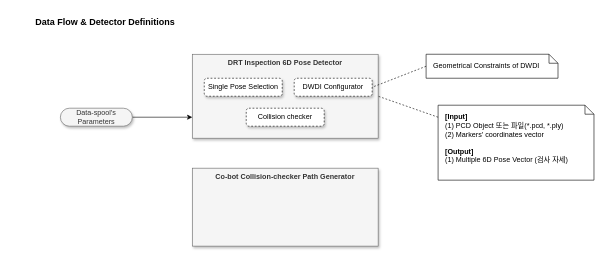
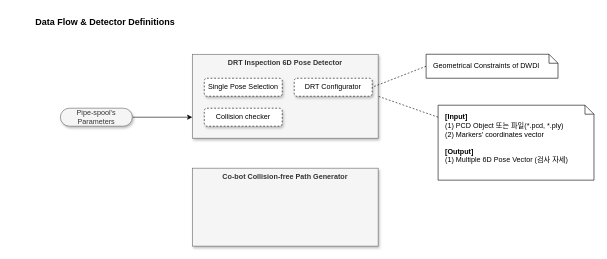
(333, 87) -> (333, 87)
(96, 117) -> (96, 117)
(285, 117) -> (243, 117)
(285, 177) -> (285, 177)
